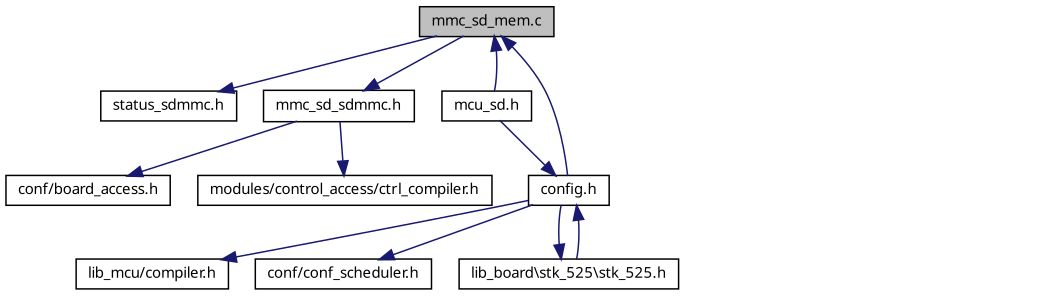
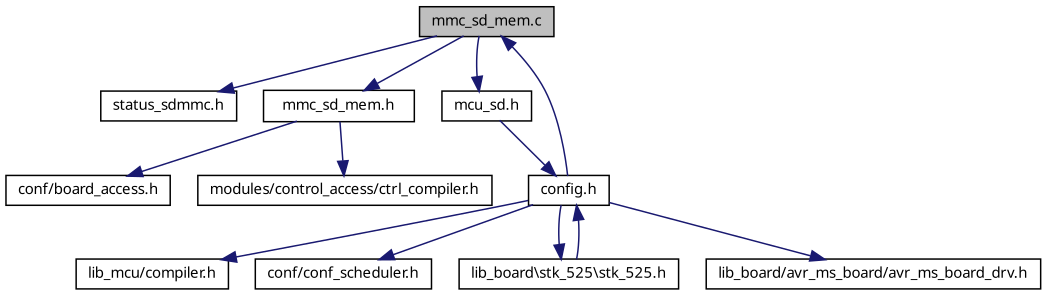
(497, 71) -> (477, 56)
(339, 106) -> (339, 106)
none -> (873, 274)
